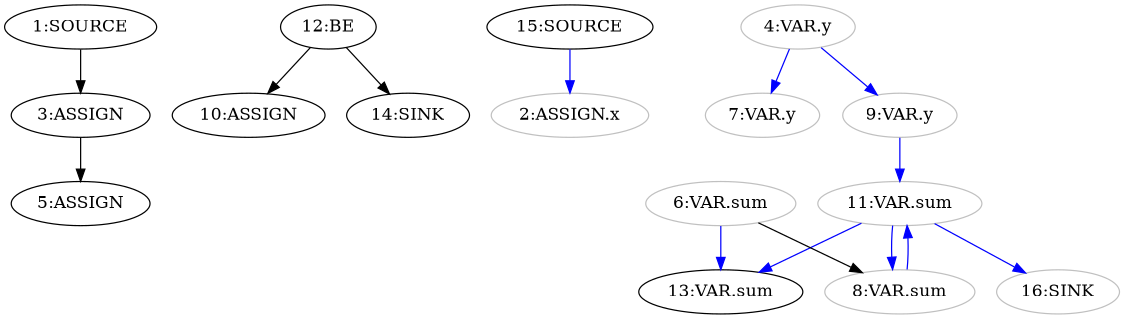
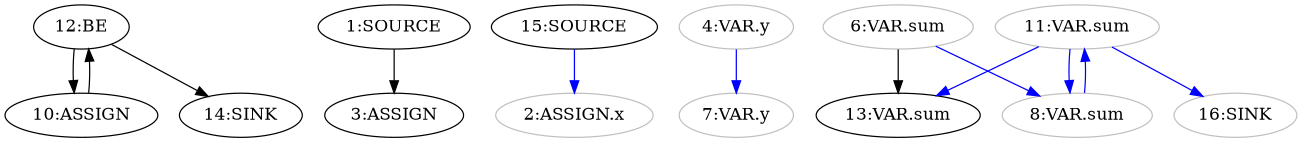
none -> (90, 77)
(900, 115) -> none
(81, 204) -> none
(721, 242) -> (898, 65)
(800, 243) -> (978, 66)
